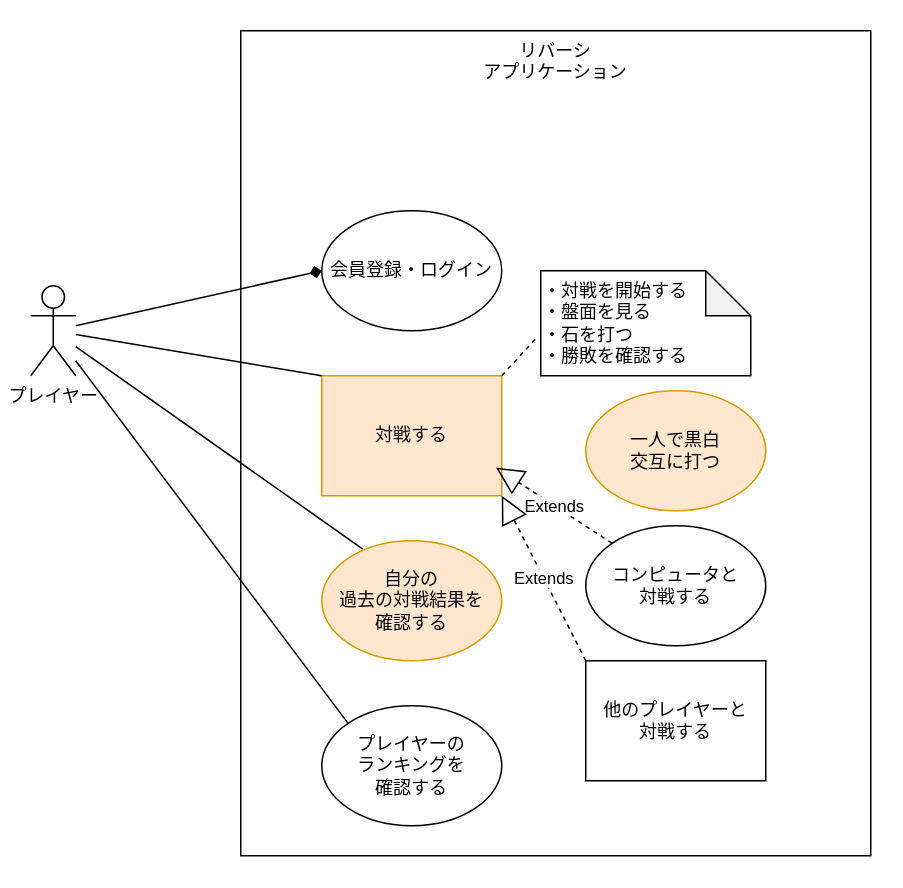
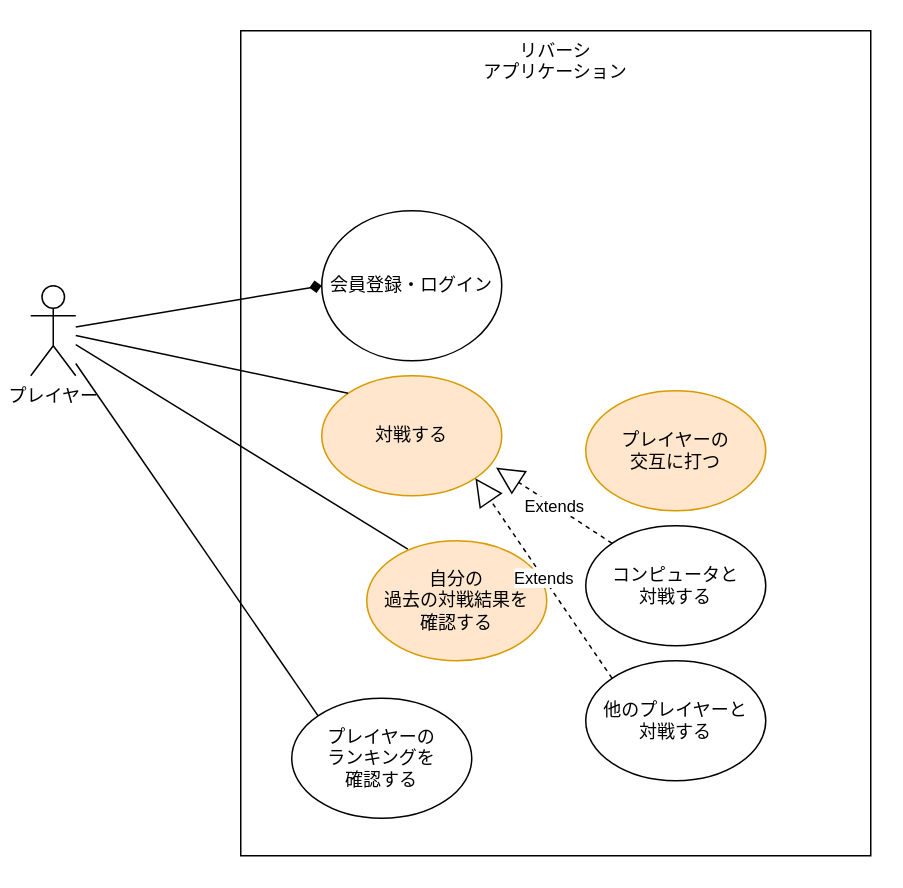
(412, 271) -> (412, 286)
(646, 323) -> none
(519, 357) -> none
(412, 436) -> (412, 436)
(676, 451) -> (676, 451)
(412, 601) -> (457, 601)
(676, 721) -> (676, 721)
(412, 766) -> (382, 758)
